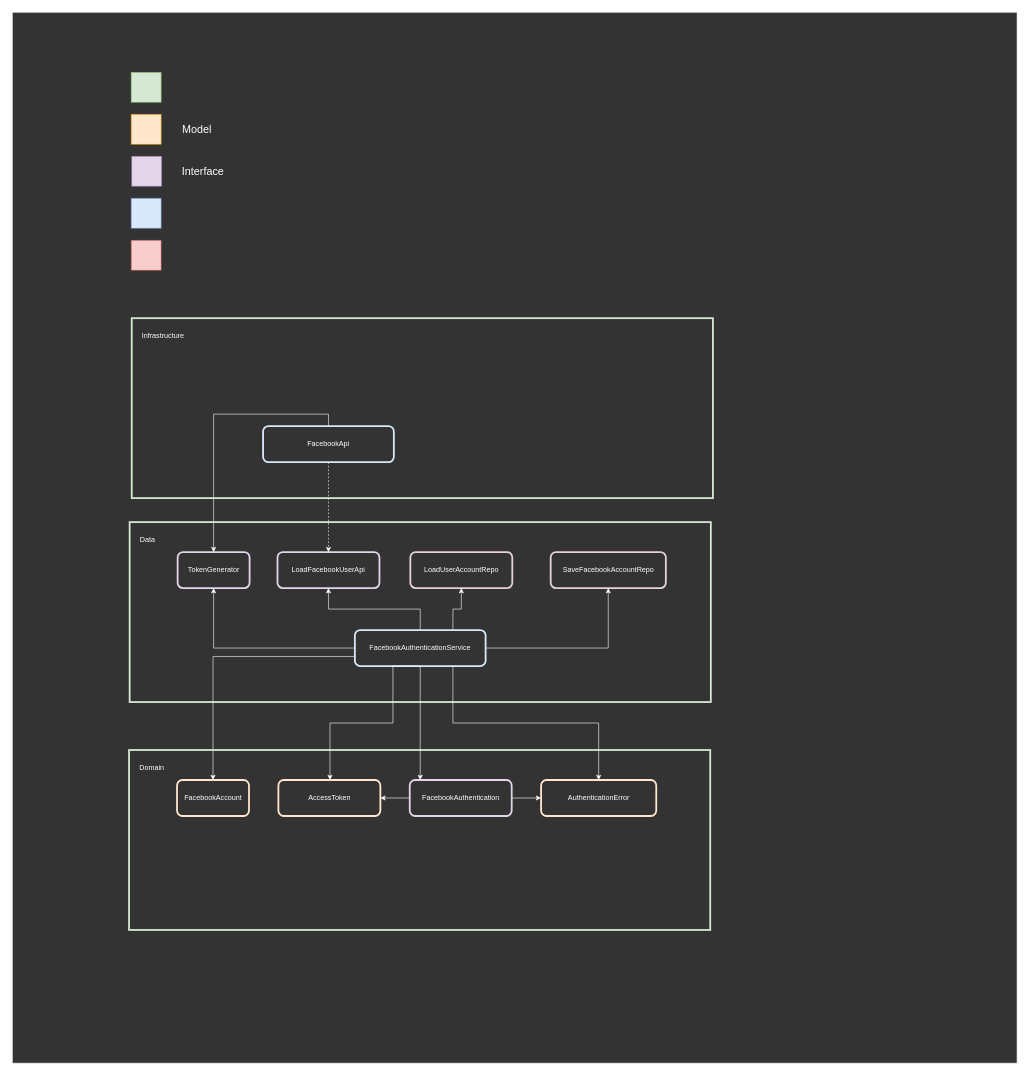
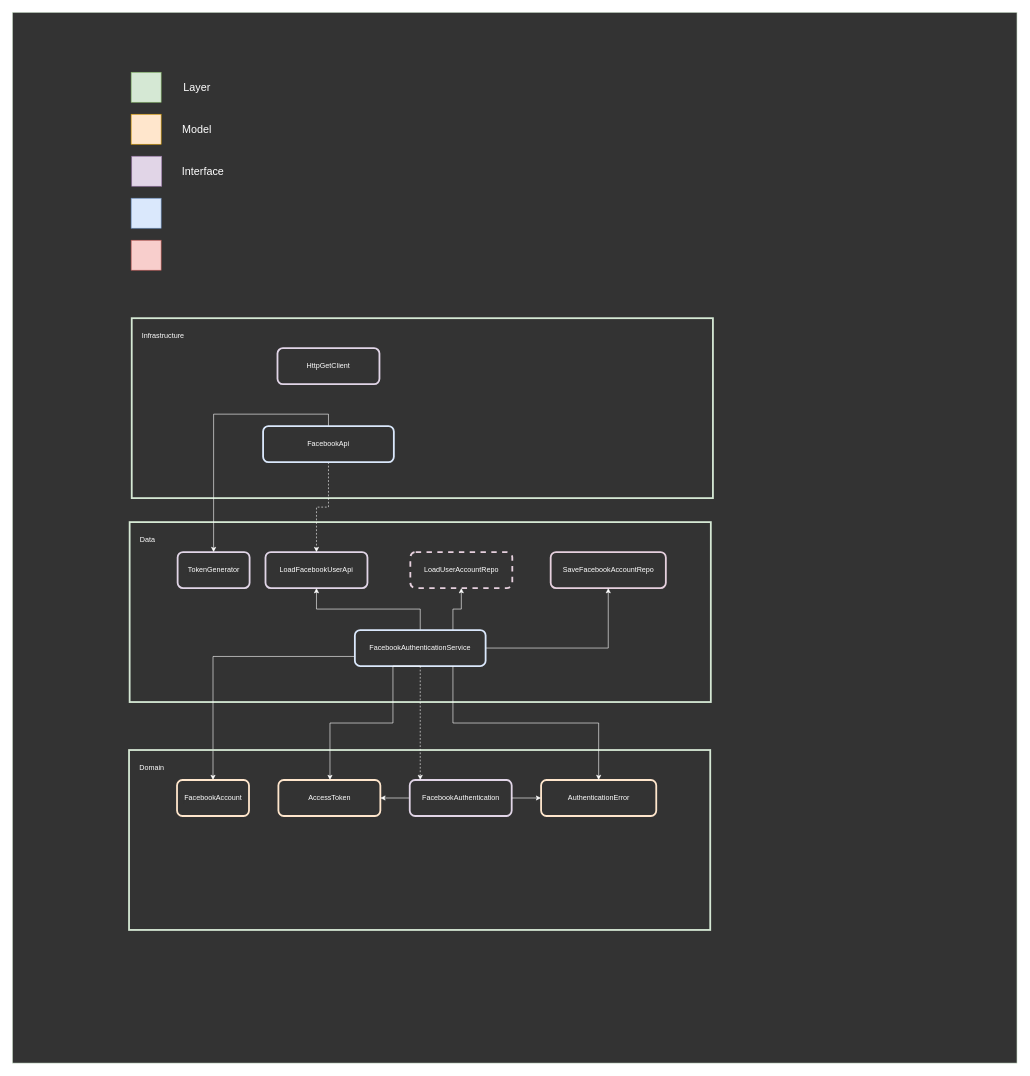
none -> (197, 87)
none -> (329, 366)
(329, 570) -> (317, 570)
(461, 570) -> (461, 570)
(214, 621) -> none
(420, 721) -> (420, 721)
